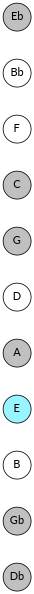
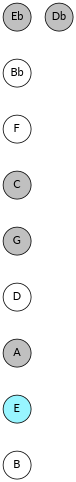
(17, 521) -> none
